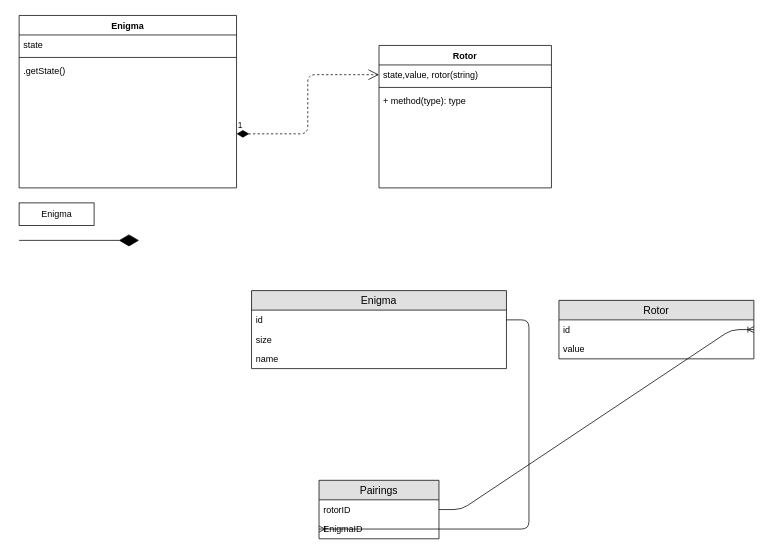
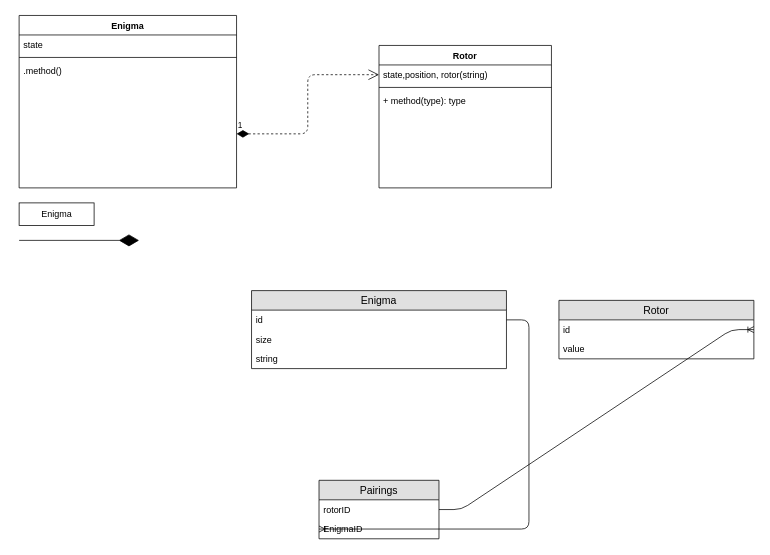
(50, 71) -> (45, 71)
(443, 75) -> (449, 75)
(266, 359) -> (270, 359)
